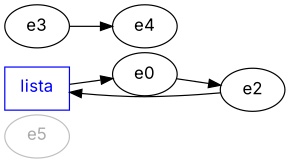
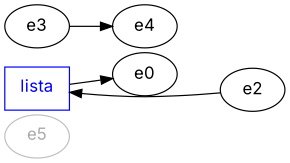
(193, 81) -> none
